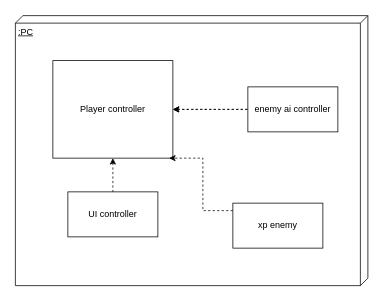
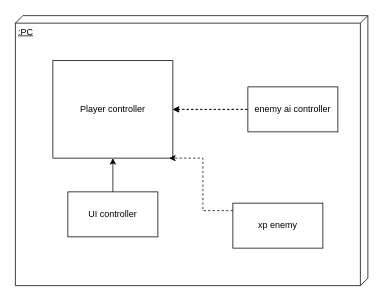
(113, 176) -> (113, 176)
